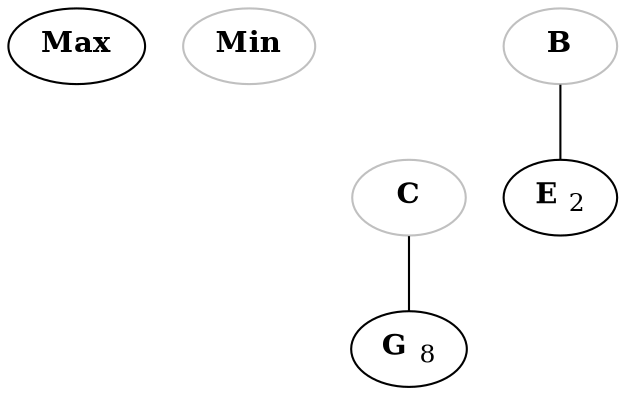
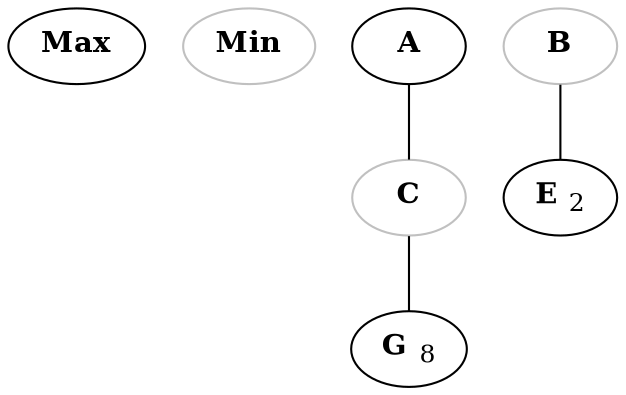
none -> (409, 46)
